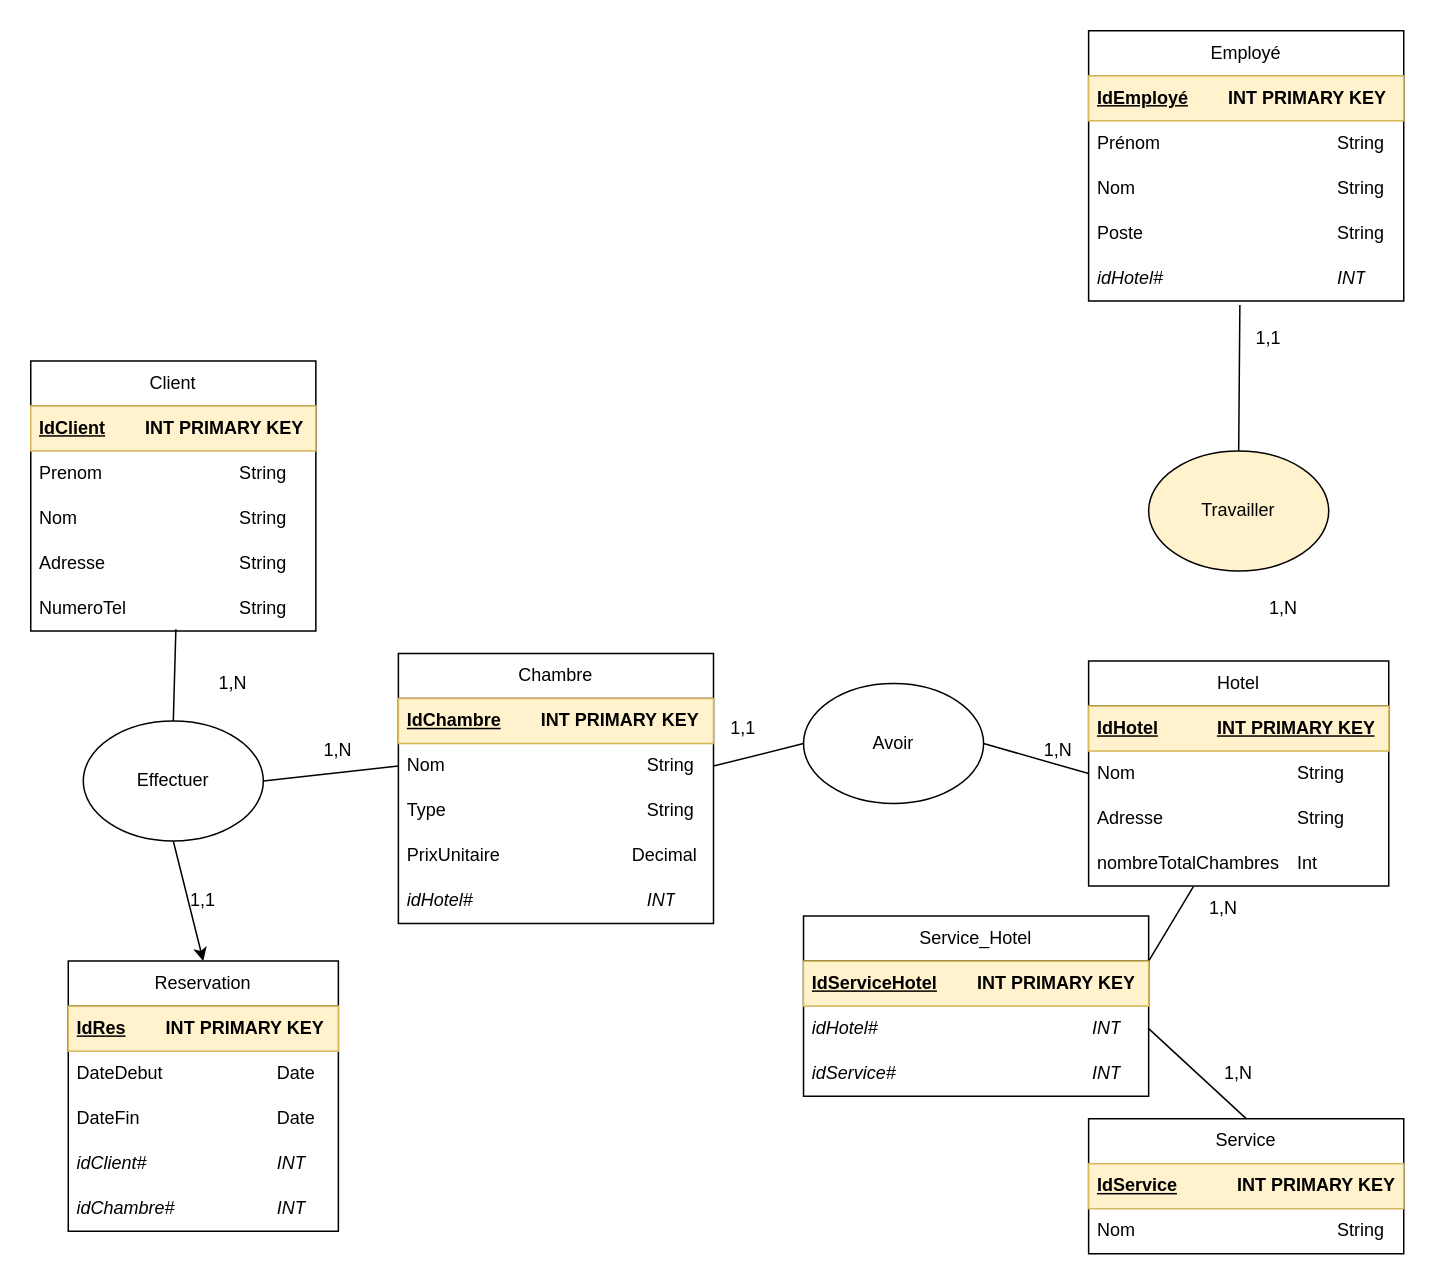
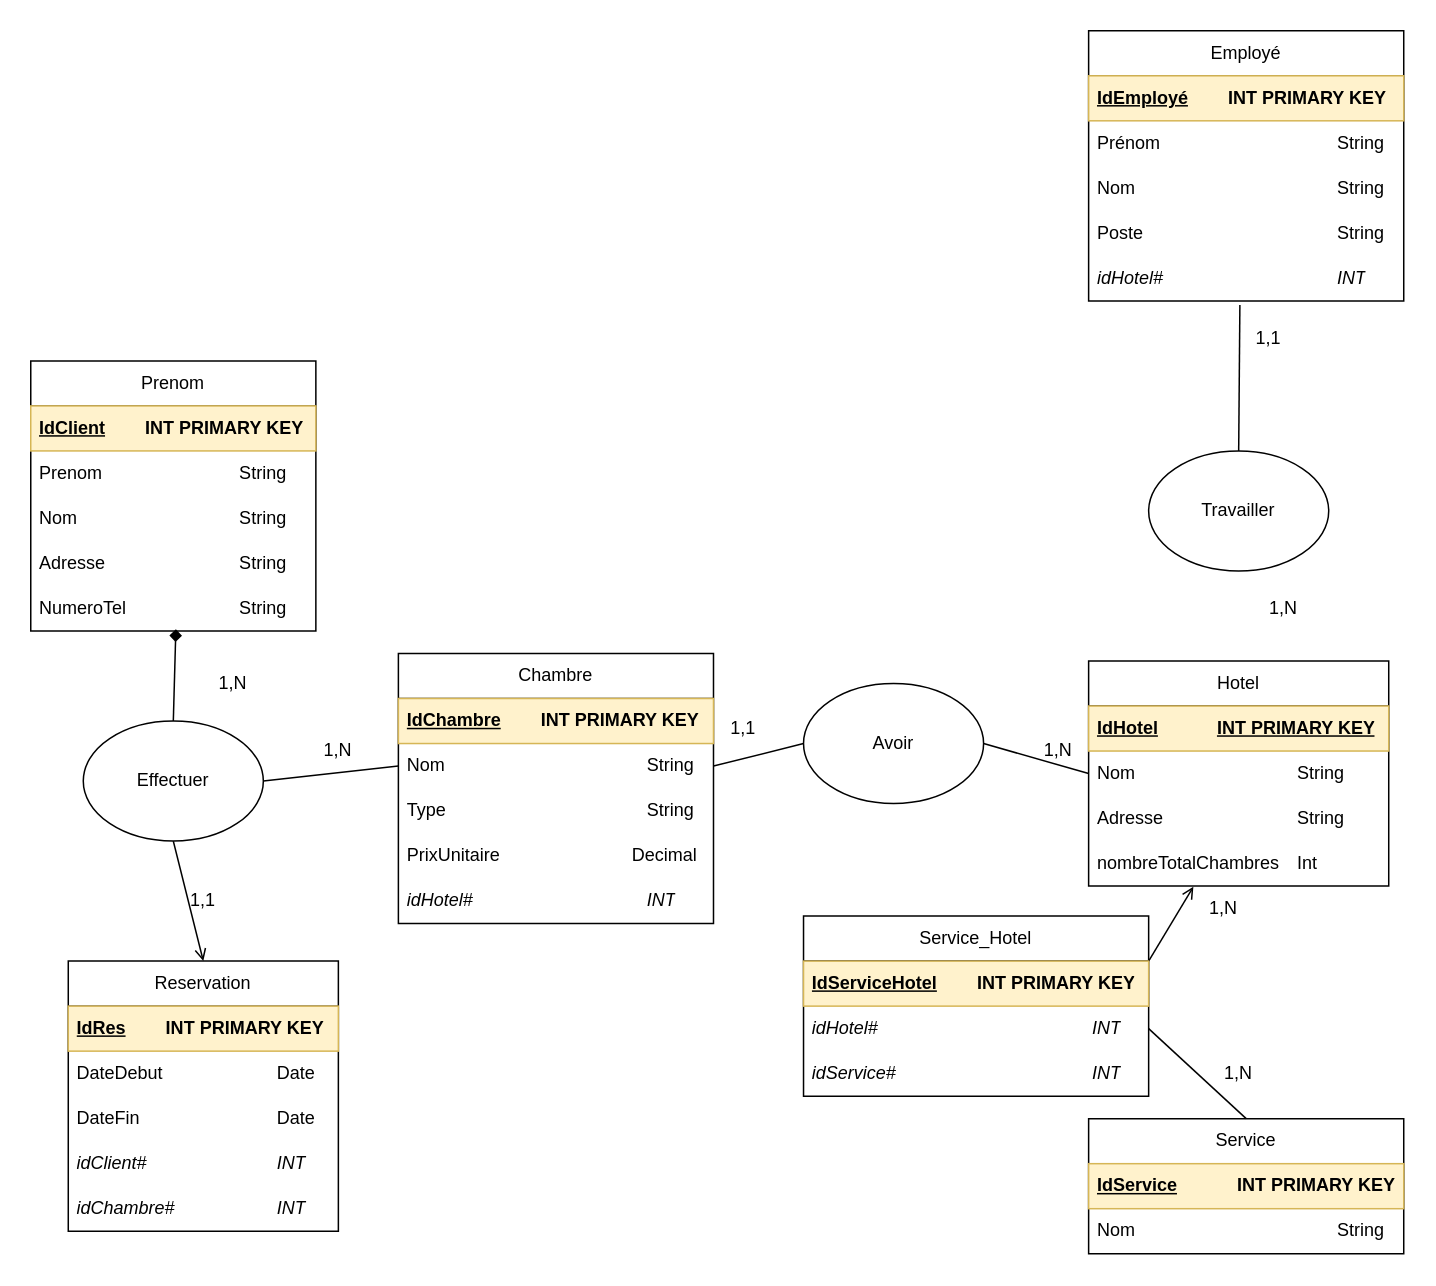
(173, 383) -> (173, 383)
(1238, 511) -> (1238, 511)
(176, 638) -> (175, 642)
(1190, 892) -> (1190, 892)
(200, 950) -> (201, 952)
